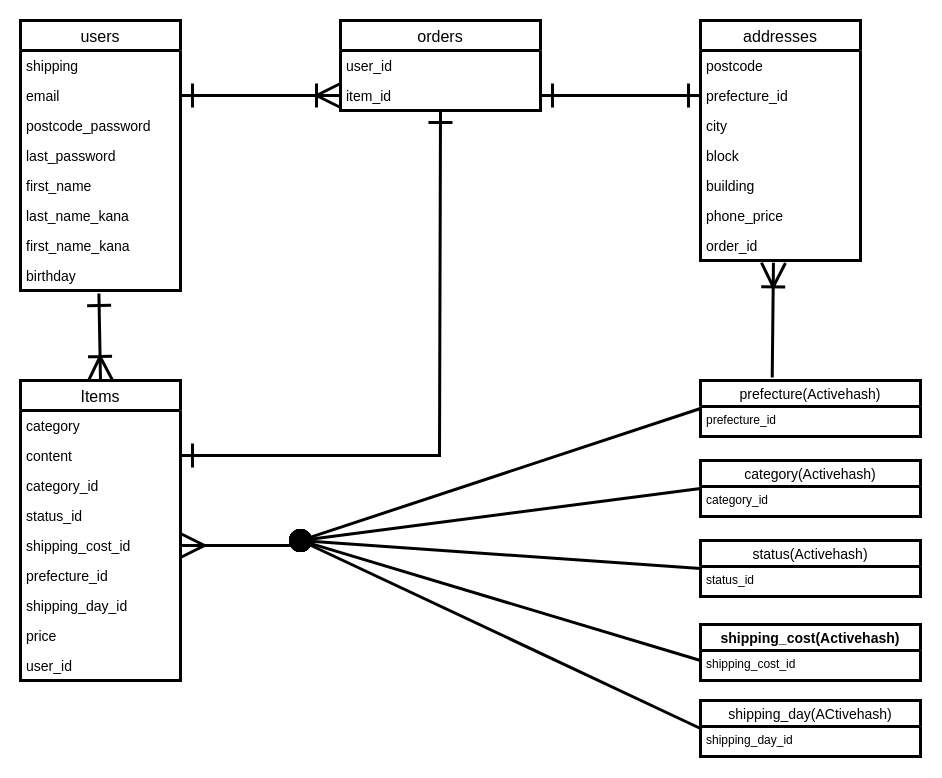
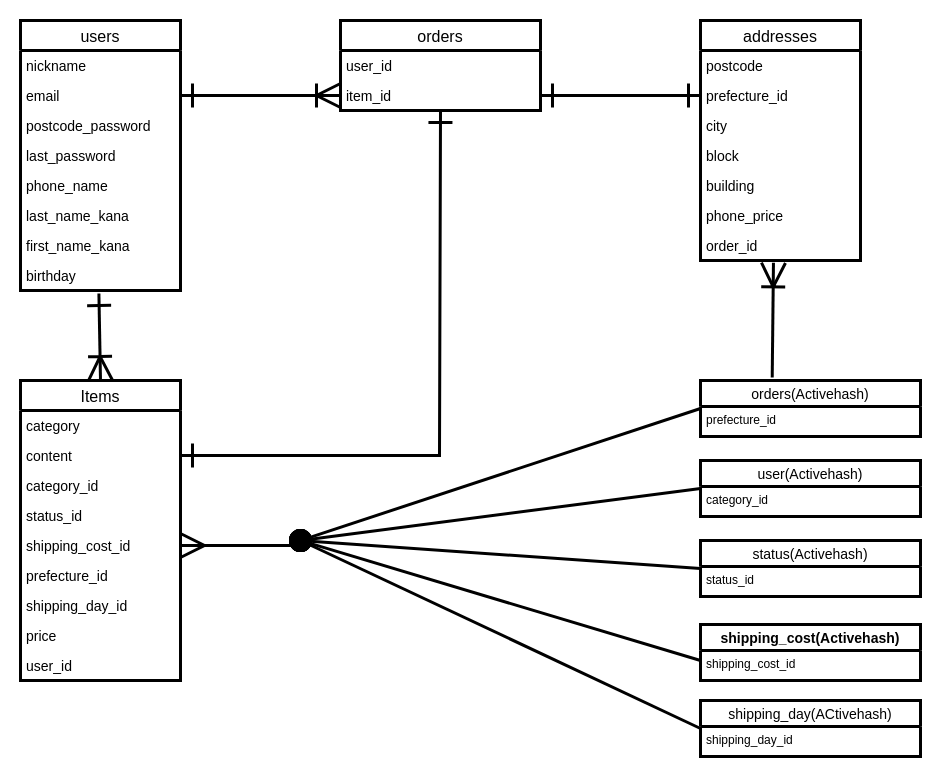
(54, 66) -> (56, 66)
(63, 186) -> (65, 186)
(810, 394) -> (810, 394)
(810, 474) -> (810, 474)
